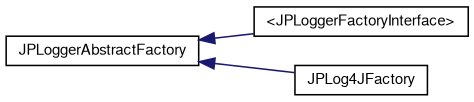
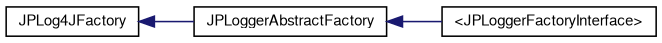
(255, 68) -> (174, 22)
